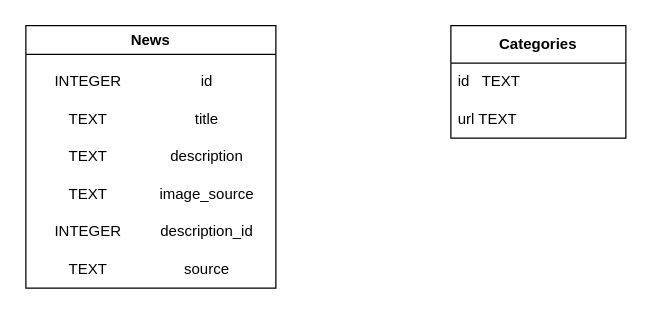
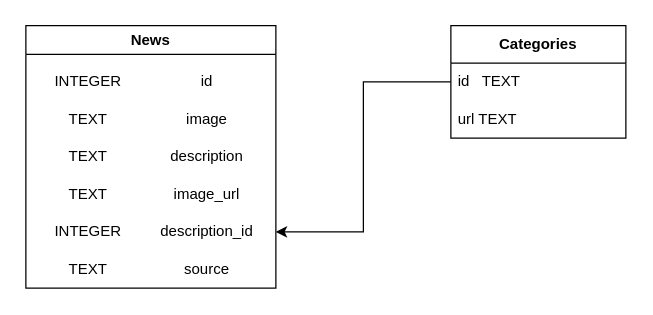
(207, 119) -> (207, 119)
none -> (363, 154)
(207, 194) -> (207, 194)
